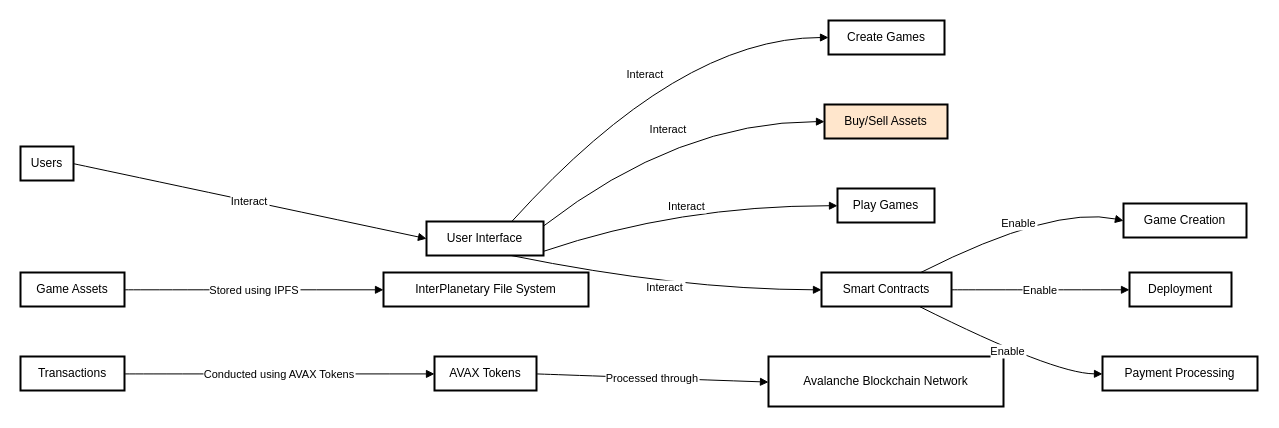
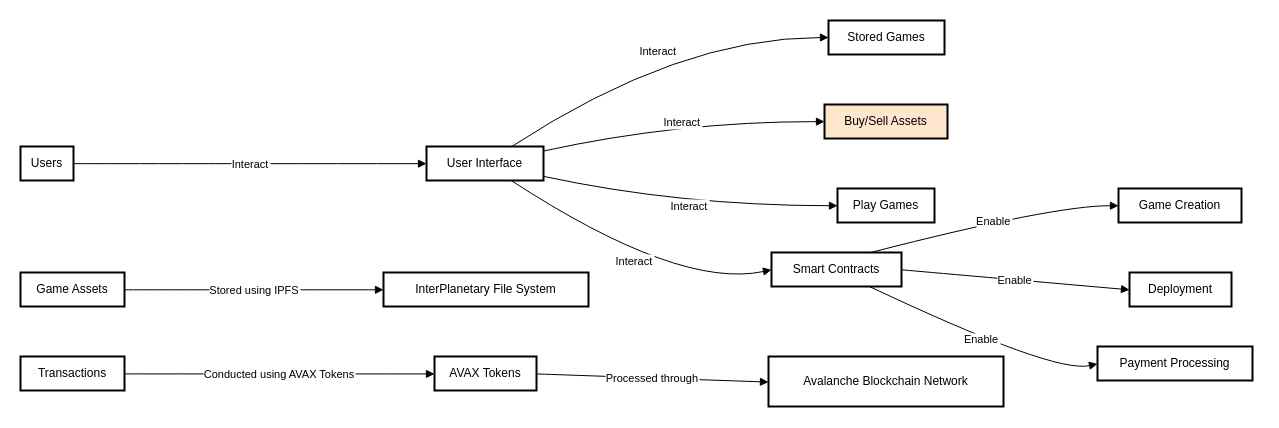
(887, 38) -> (887, 38)
(1185, 221) -> (1180, 206)
(485, 239) -> (485, 164)
(887, 290) -> (837, 270)
(1180, 374) -> (1175, 364)
